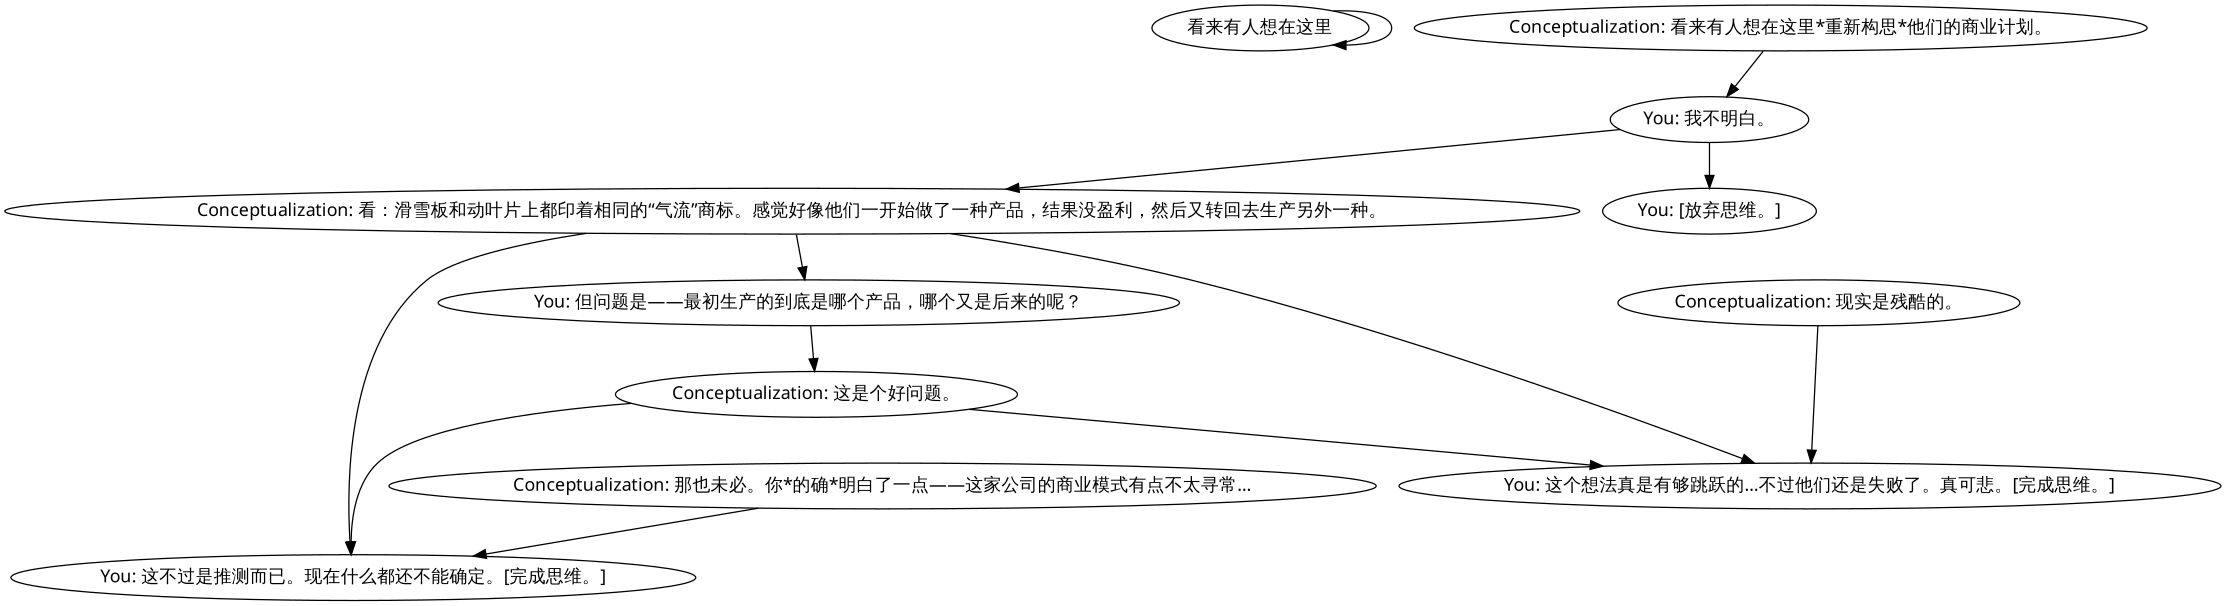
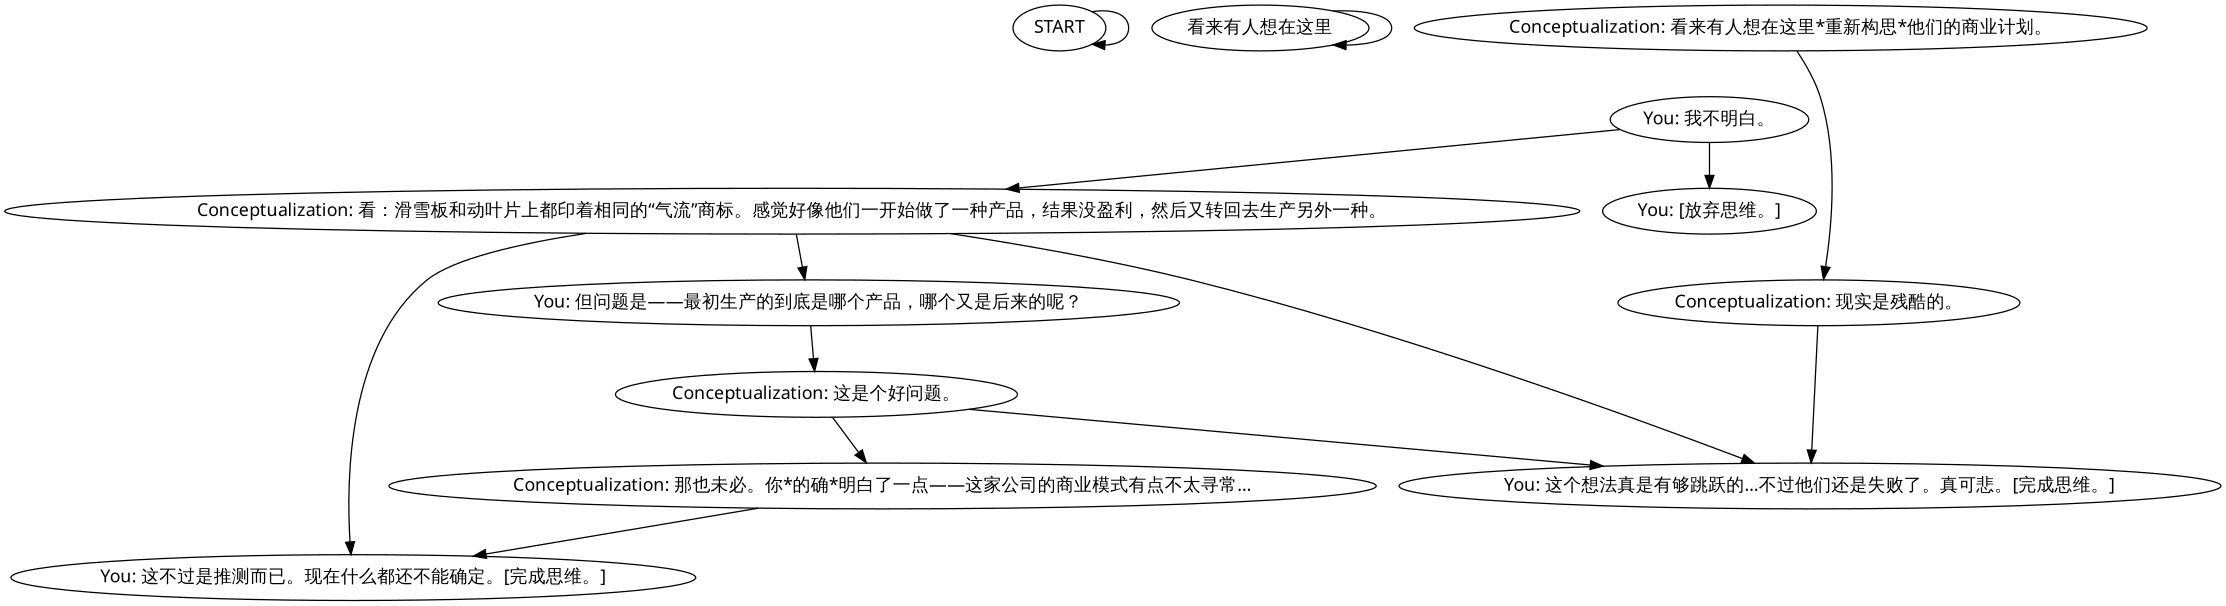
none -> (1059, 28)
(1749, 69) -> (1831, 156)
(459, 428) -> (846, 435)
